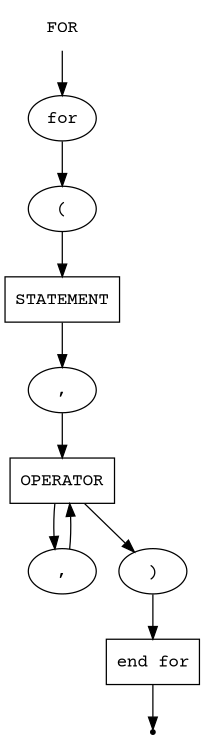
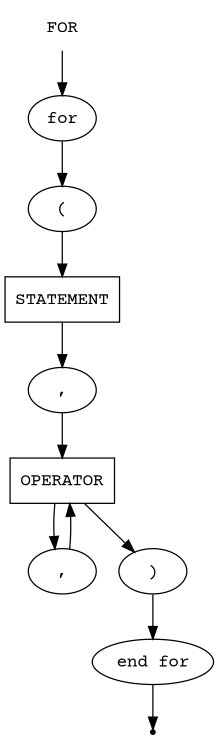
(153, 662) -> (153, 662)
